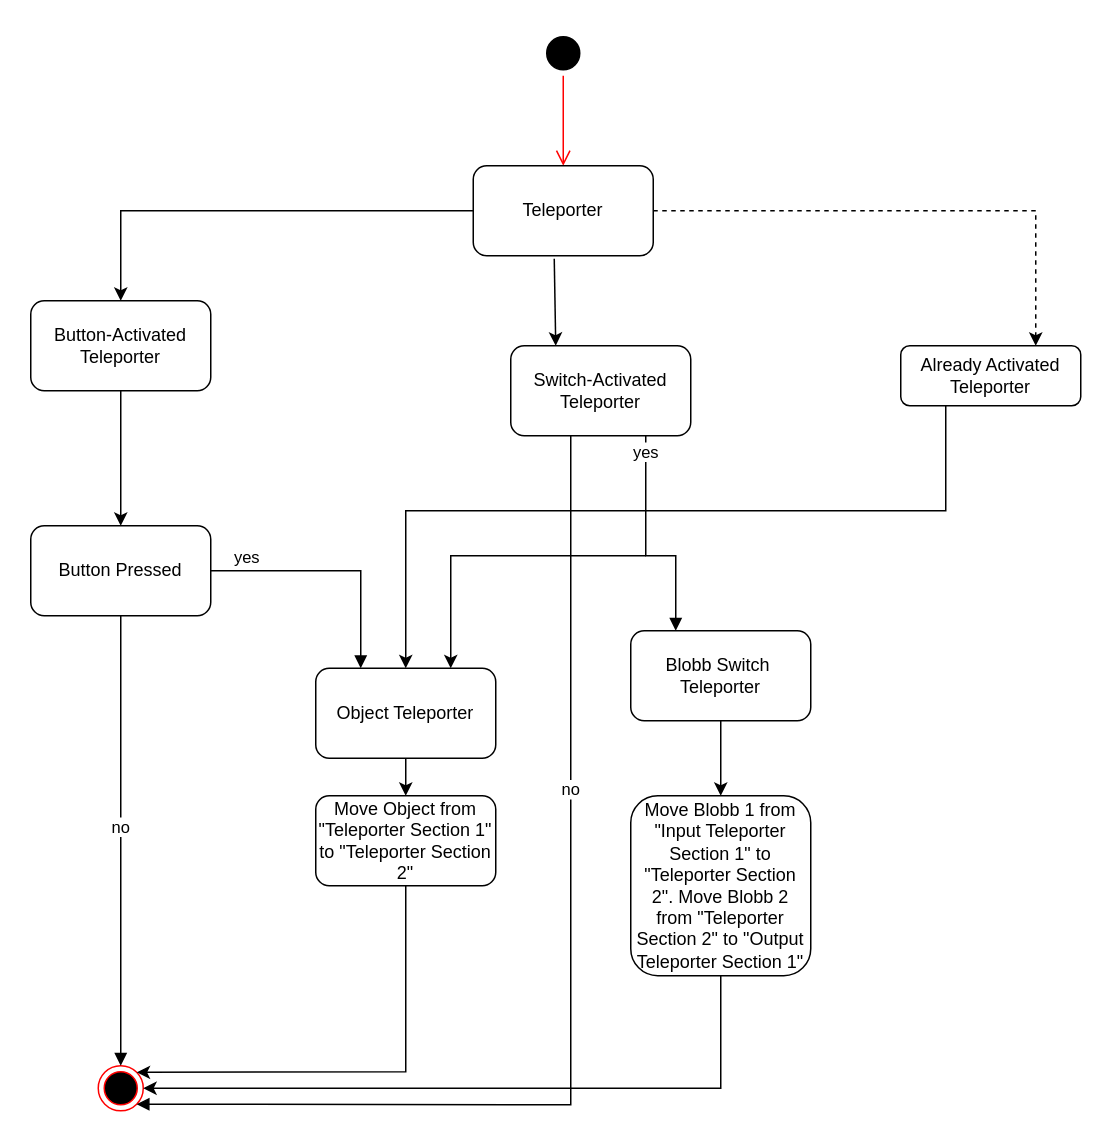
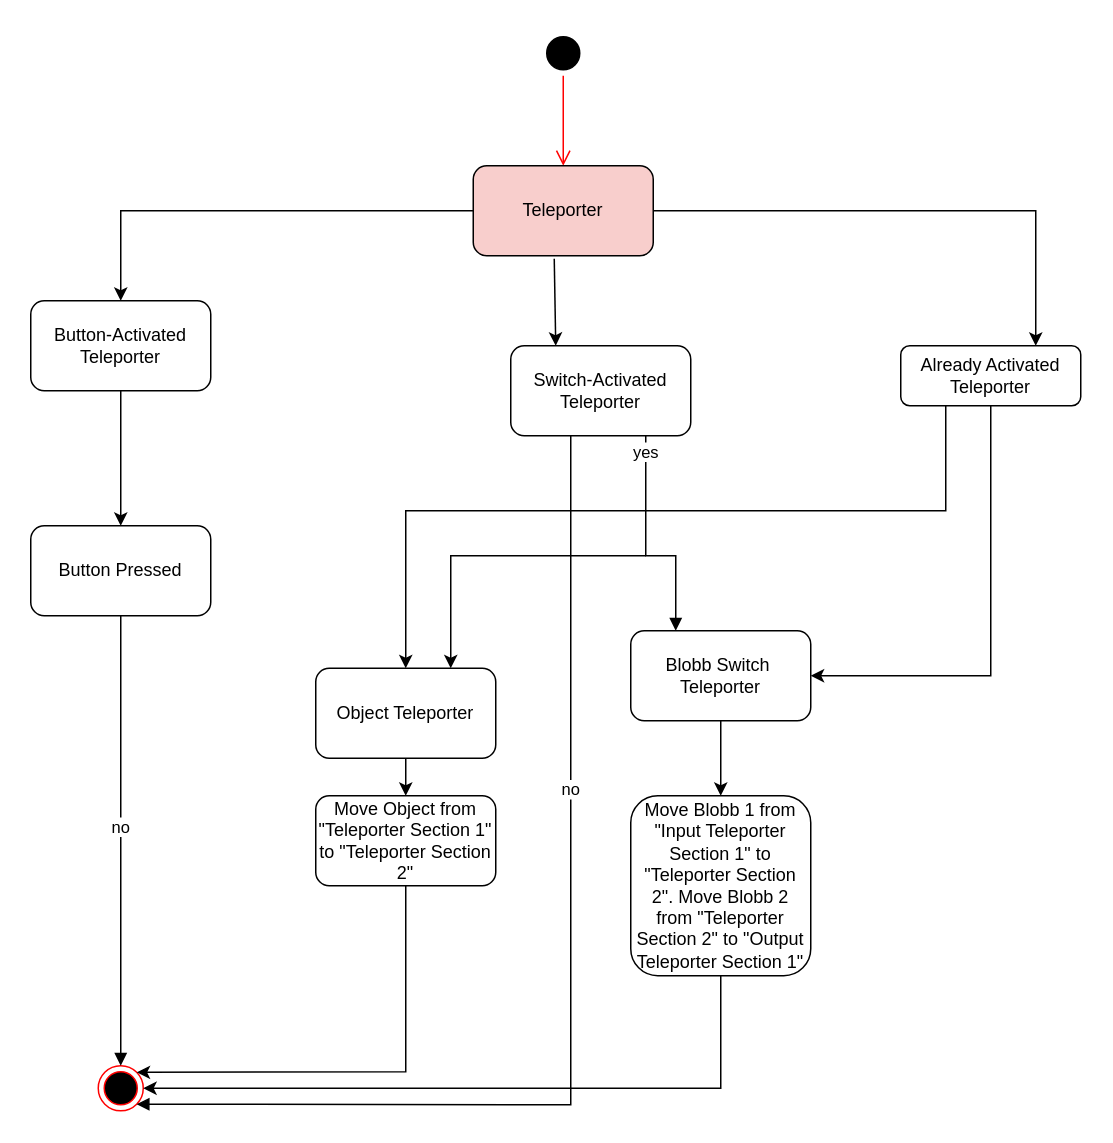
(563, 211) -> (563, 211)
(906, 211) -> (906, 211)
(328, 571) -> none
none -> (991, 626)
